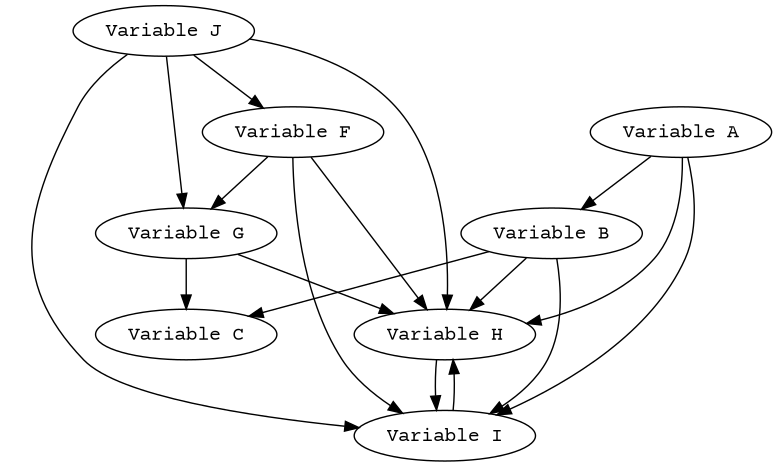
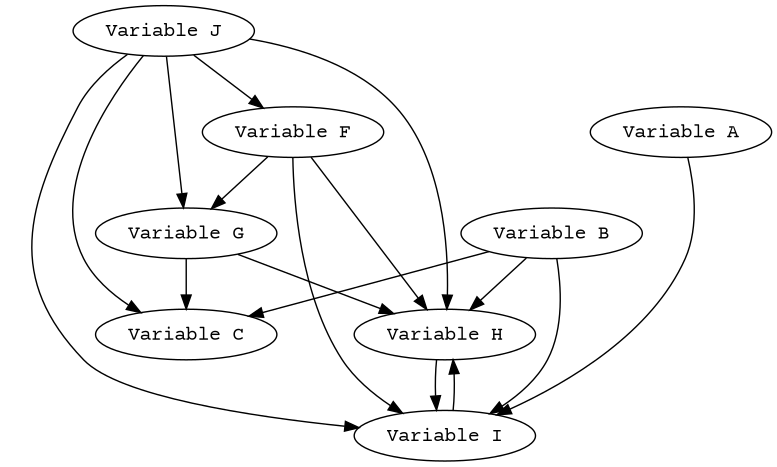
(622, 178) -> none
none -> (77, 182)
(646, 267) -> none
